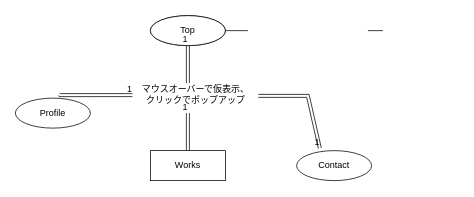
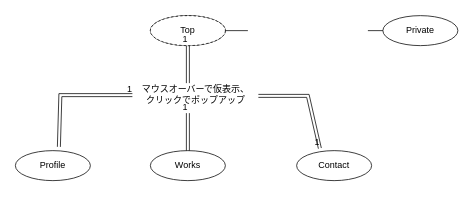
(188, 30) -> (188, 30)
none -> (420, 30)
(53, 113) -> (53, 165)
(188, 165) -> (188, 165)
